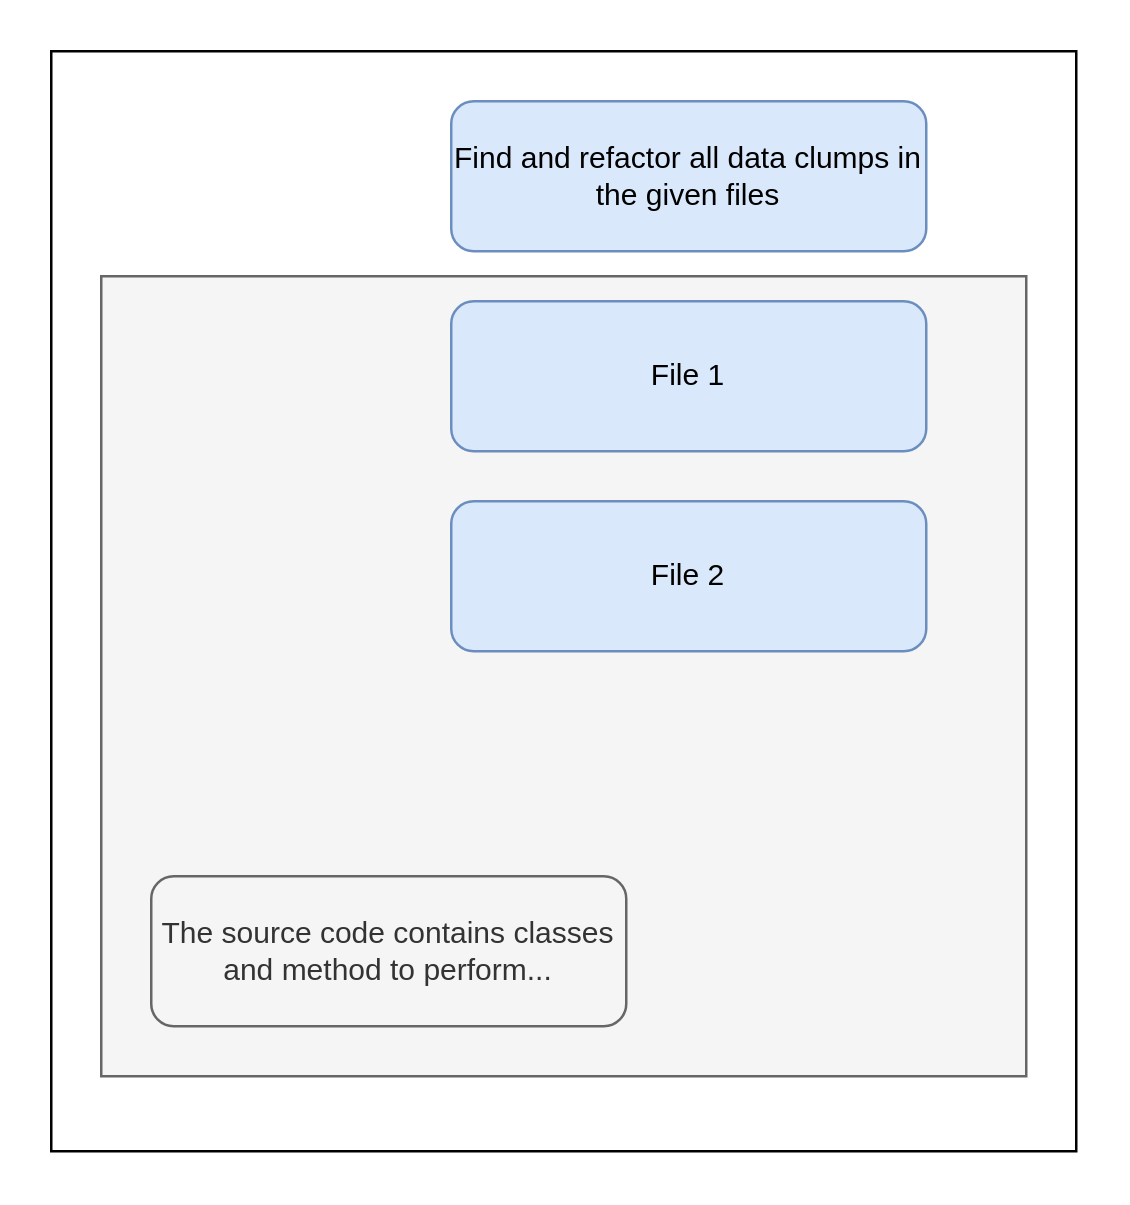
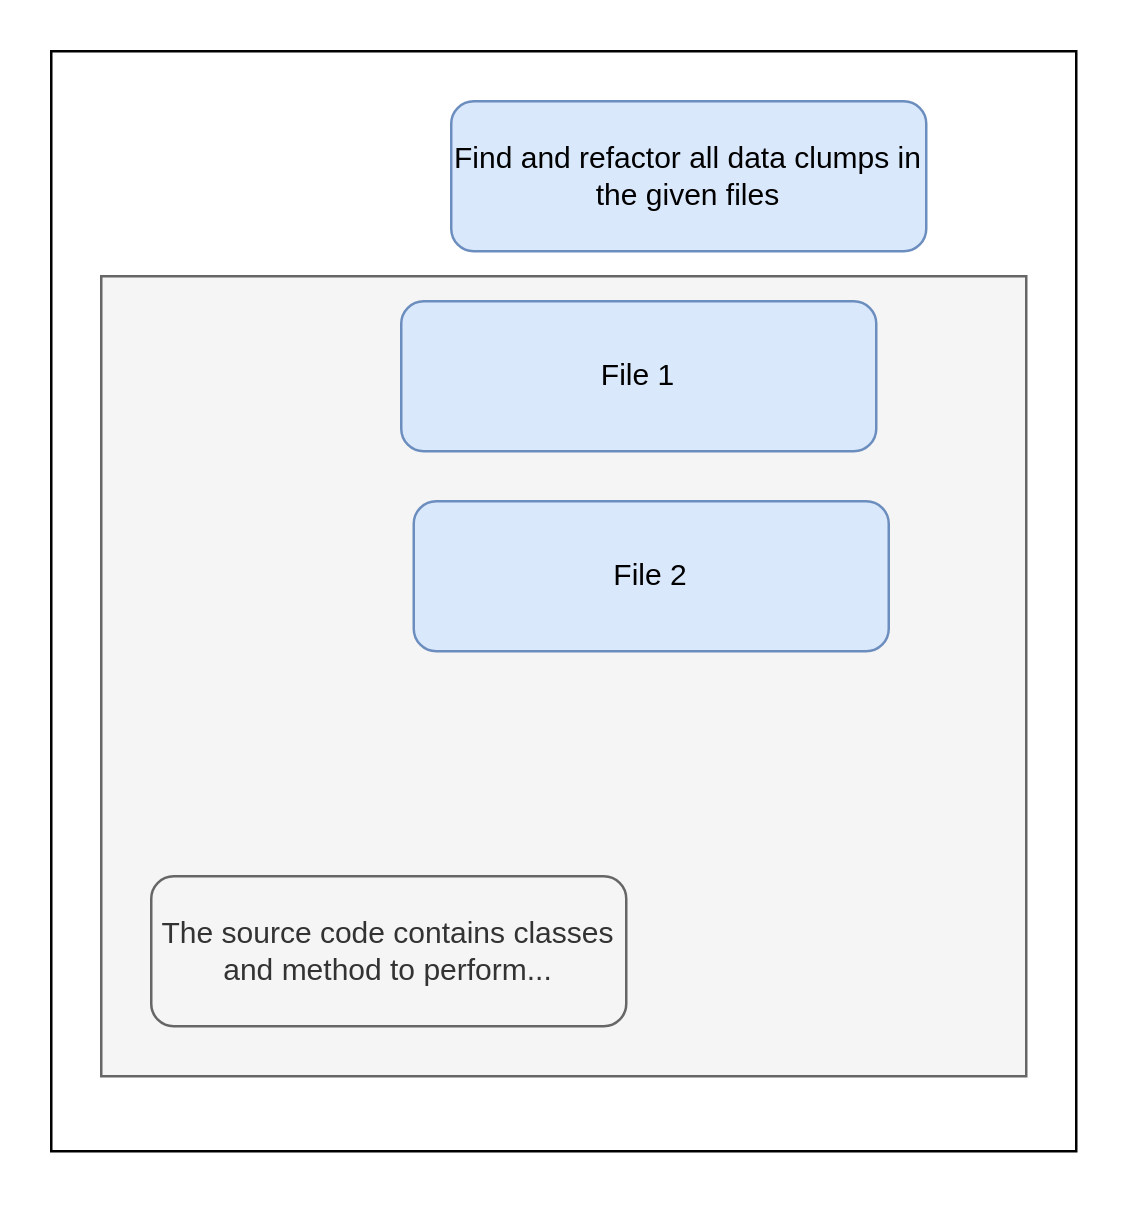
(689, 376) -> (639, 376)
(689, 576) -> (651, 576)
